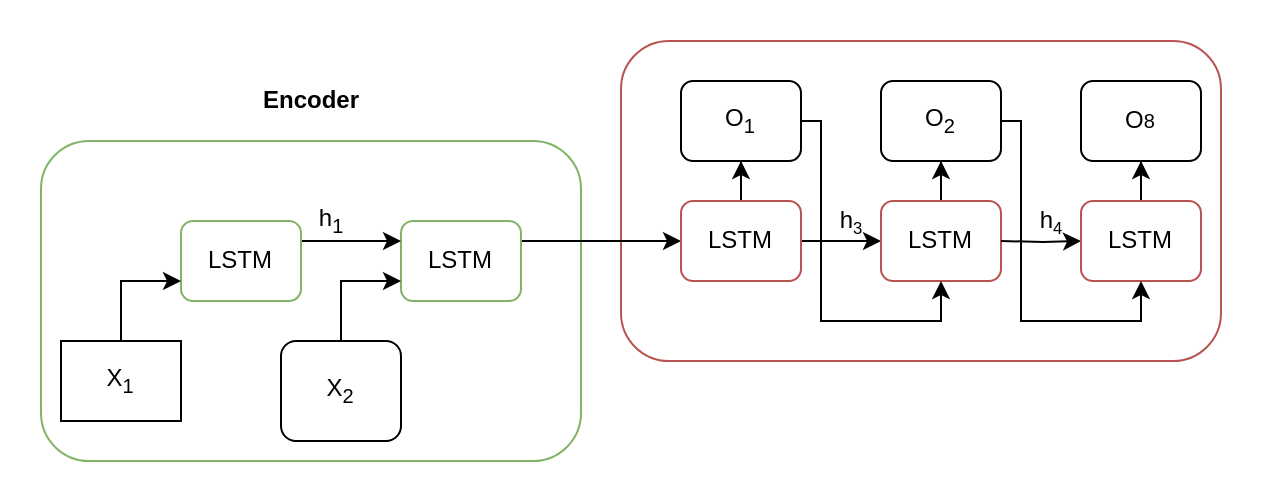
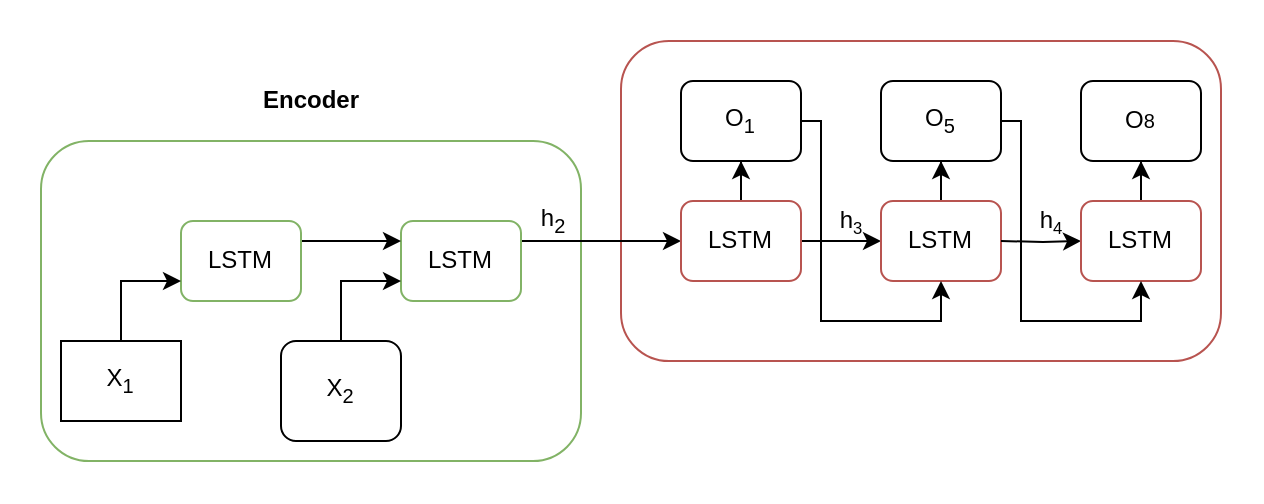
(941, 121) -> (941, 121)
(331, 221) -> none
none -> (553, 221)
